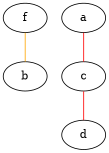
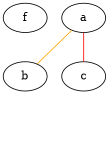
(25, 47) -> (55, 47)
(84, 135) -> none
